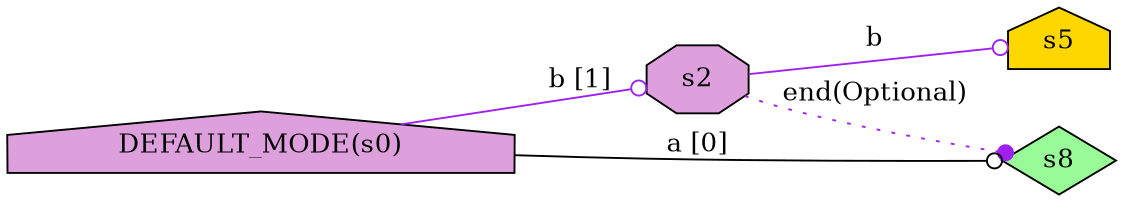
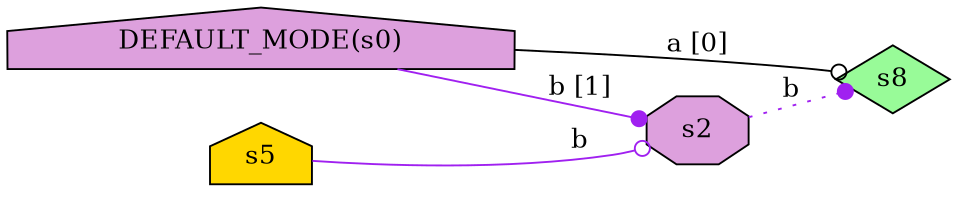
(871, 61) -> (474, 165)
(875, 94) -> (792, 90)
(516, 107) -> (515, 93)
